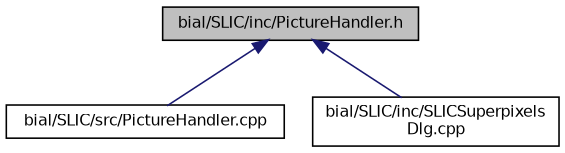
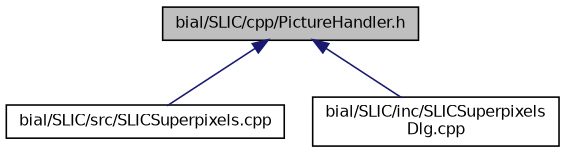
(291, 24) -> (291, 24)
(145, 122) -> (145, 122)
